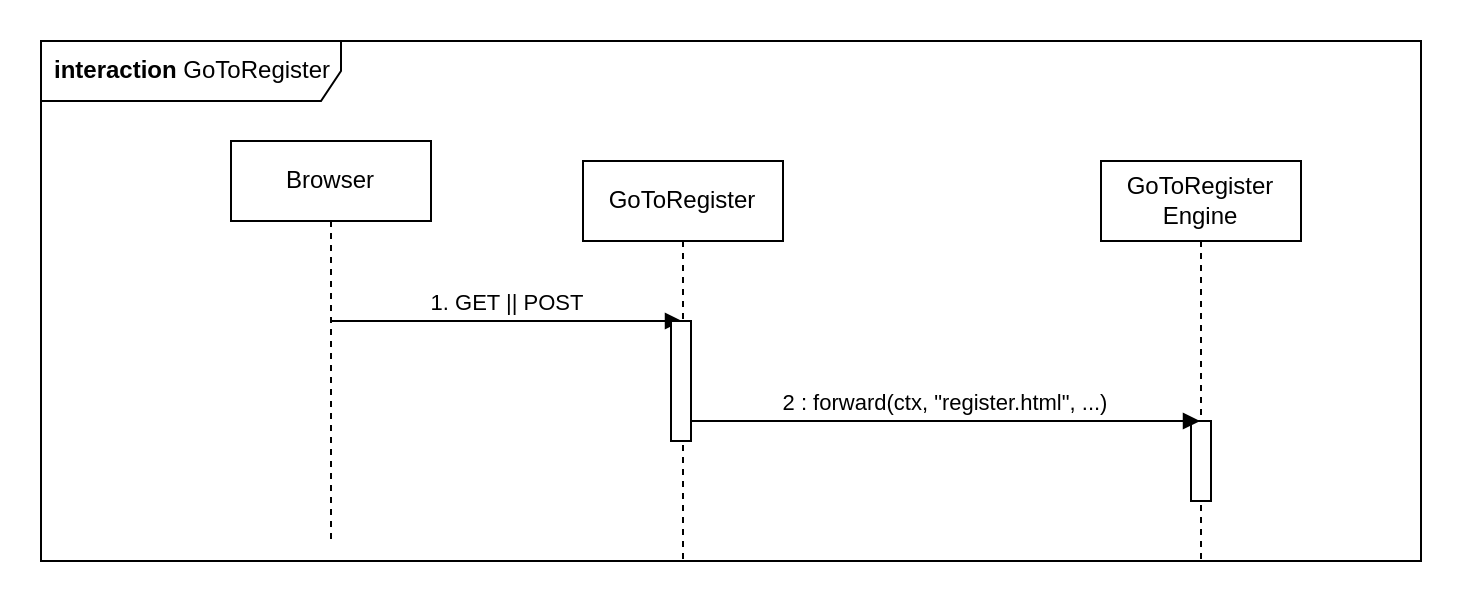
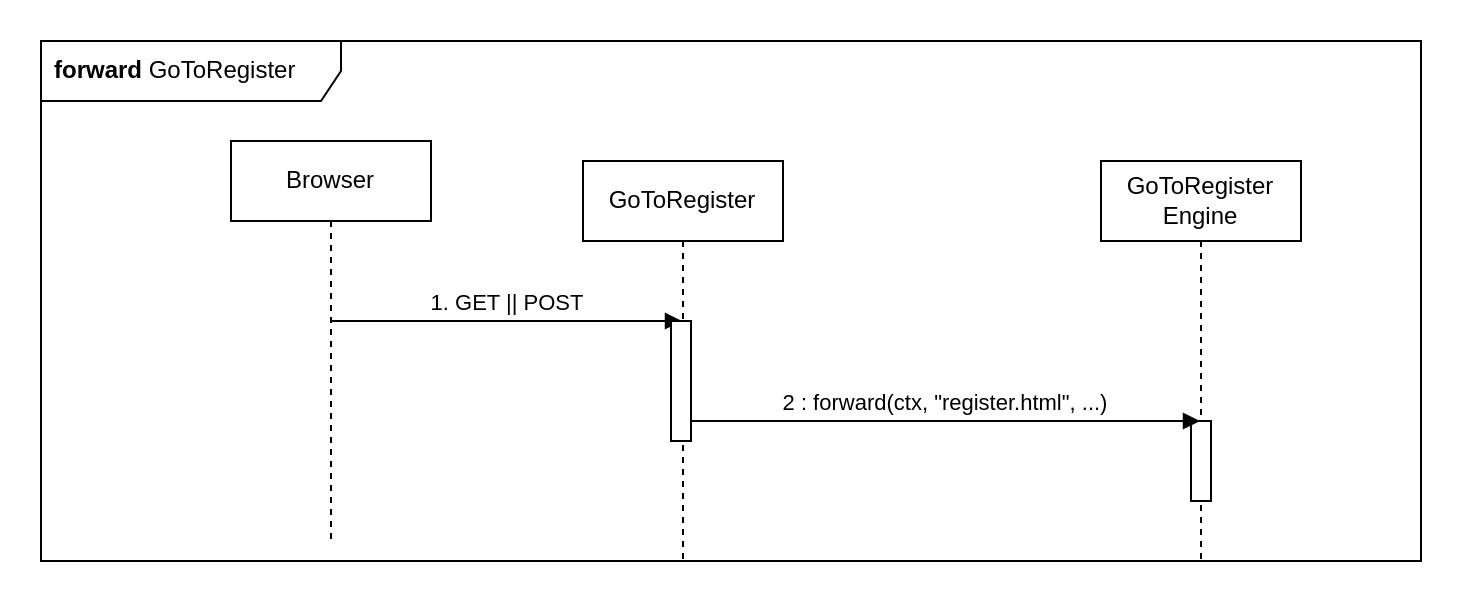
(198, 71) -> (183, 71)
